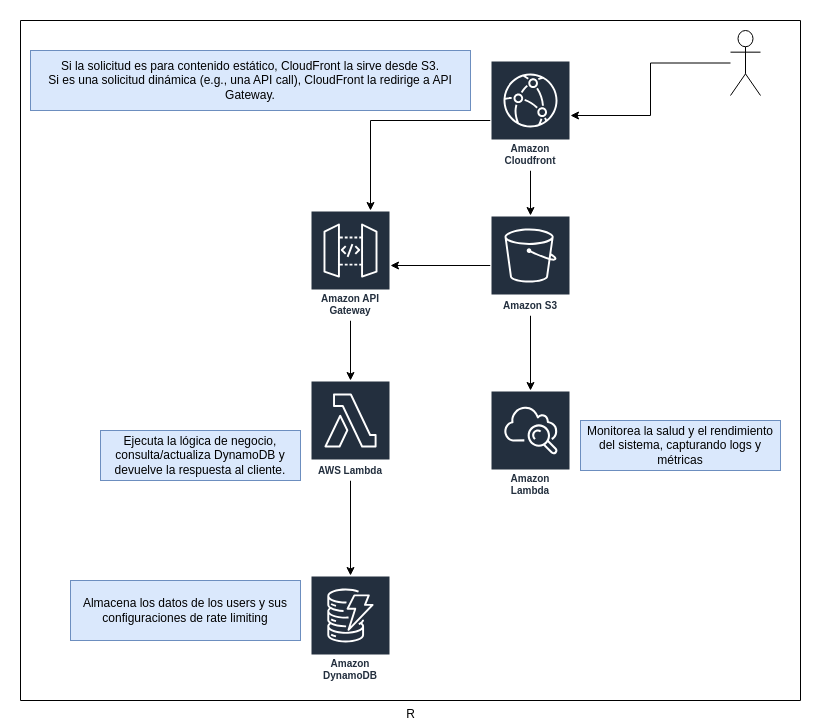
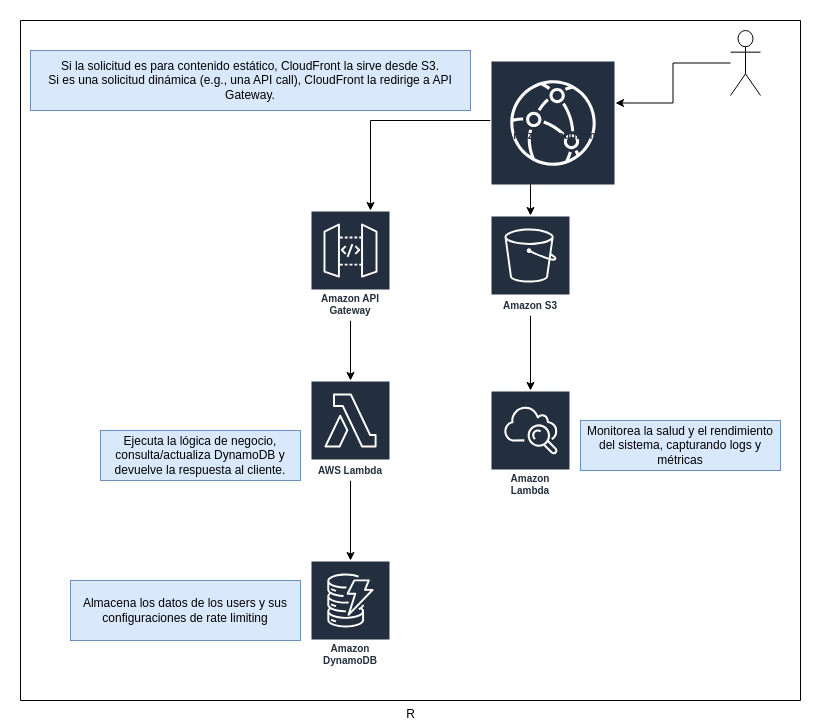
(531, 116) -> (553, 103)
(444, 266) -> none
(351, 631) -> (351, 616)
